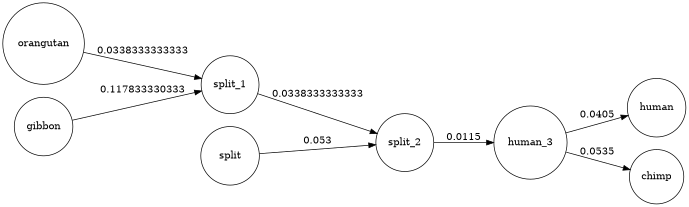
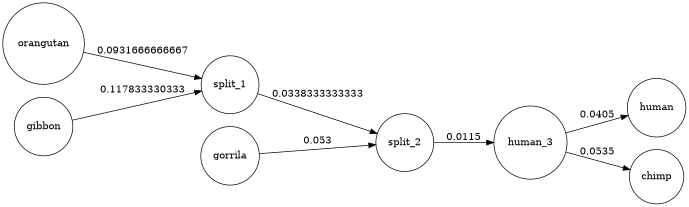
(143, 51) -> (143, 51)
(230, 156) -> (230, 156)
